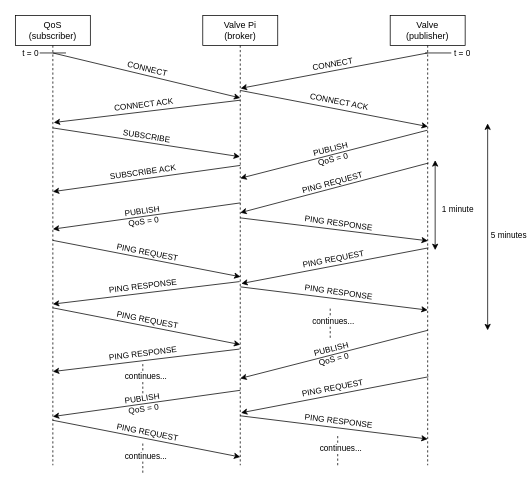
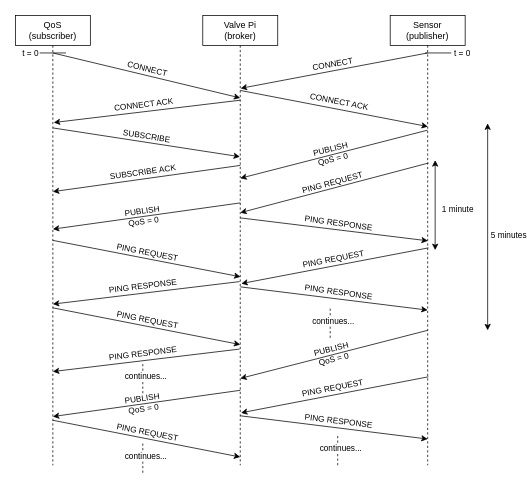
(428, 30) -> (428, 30)
